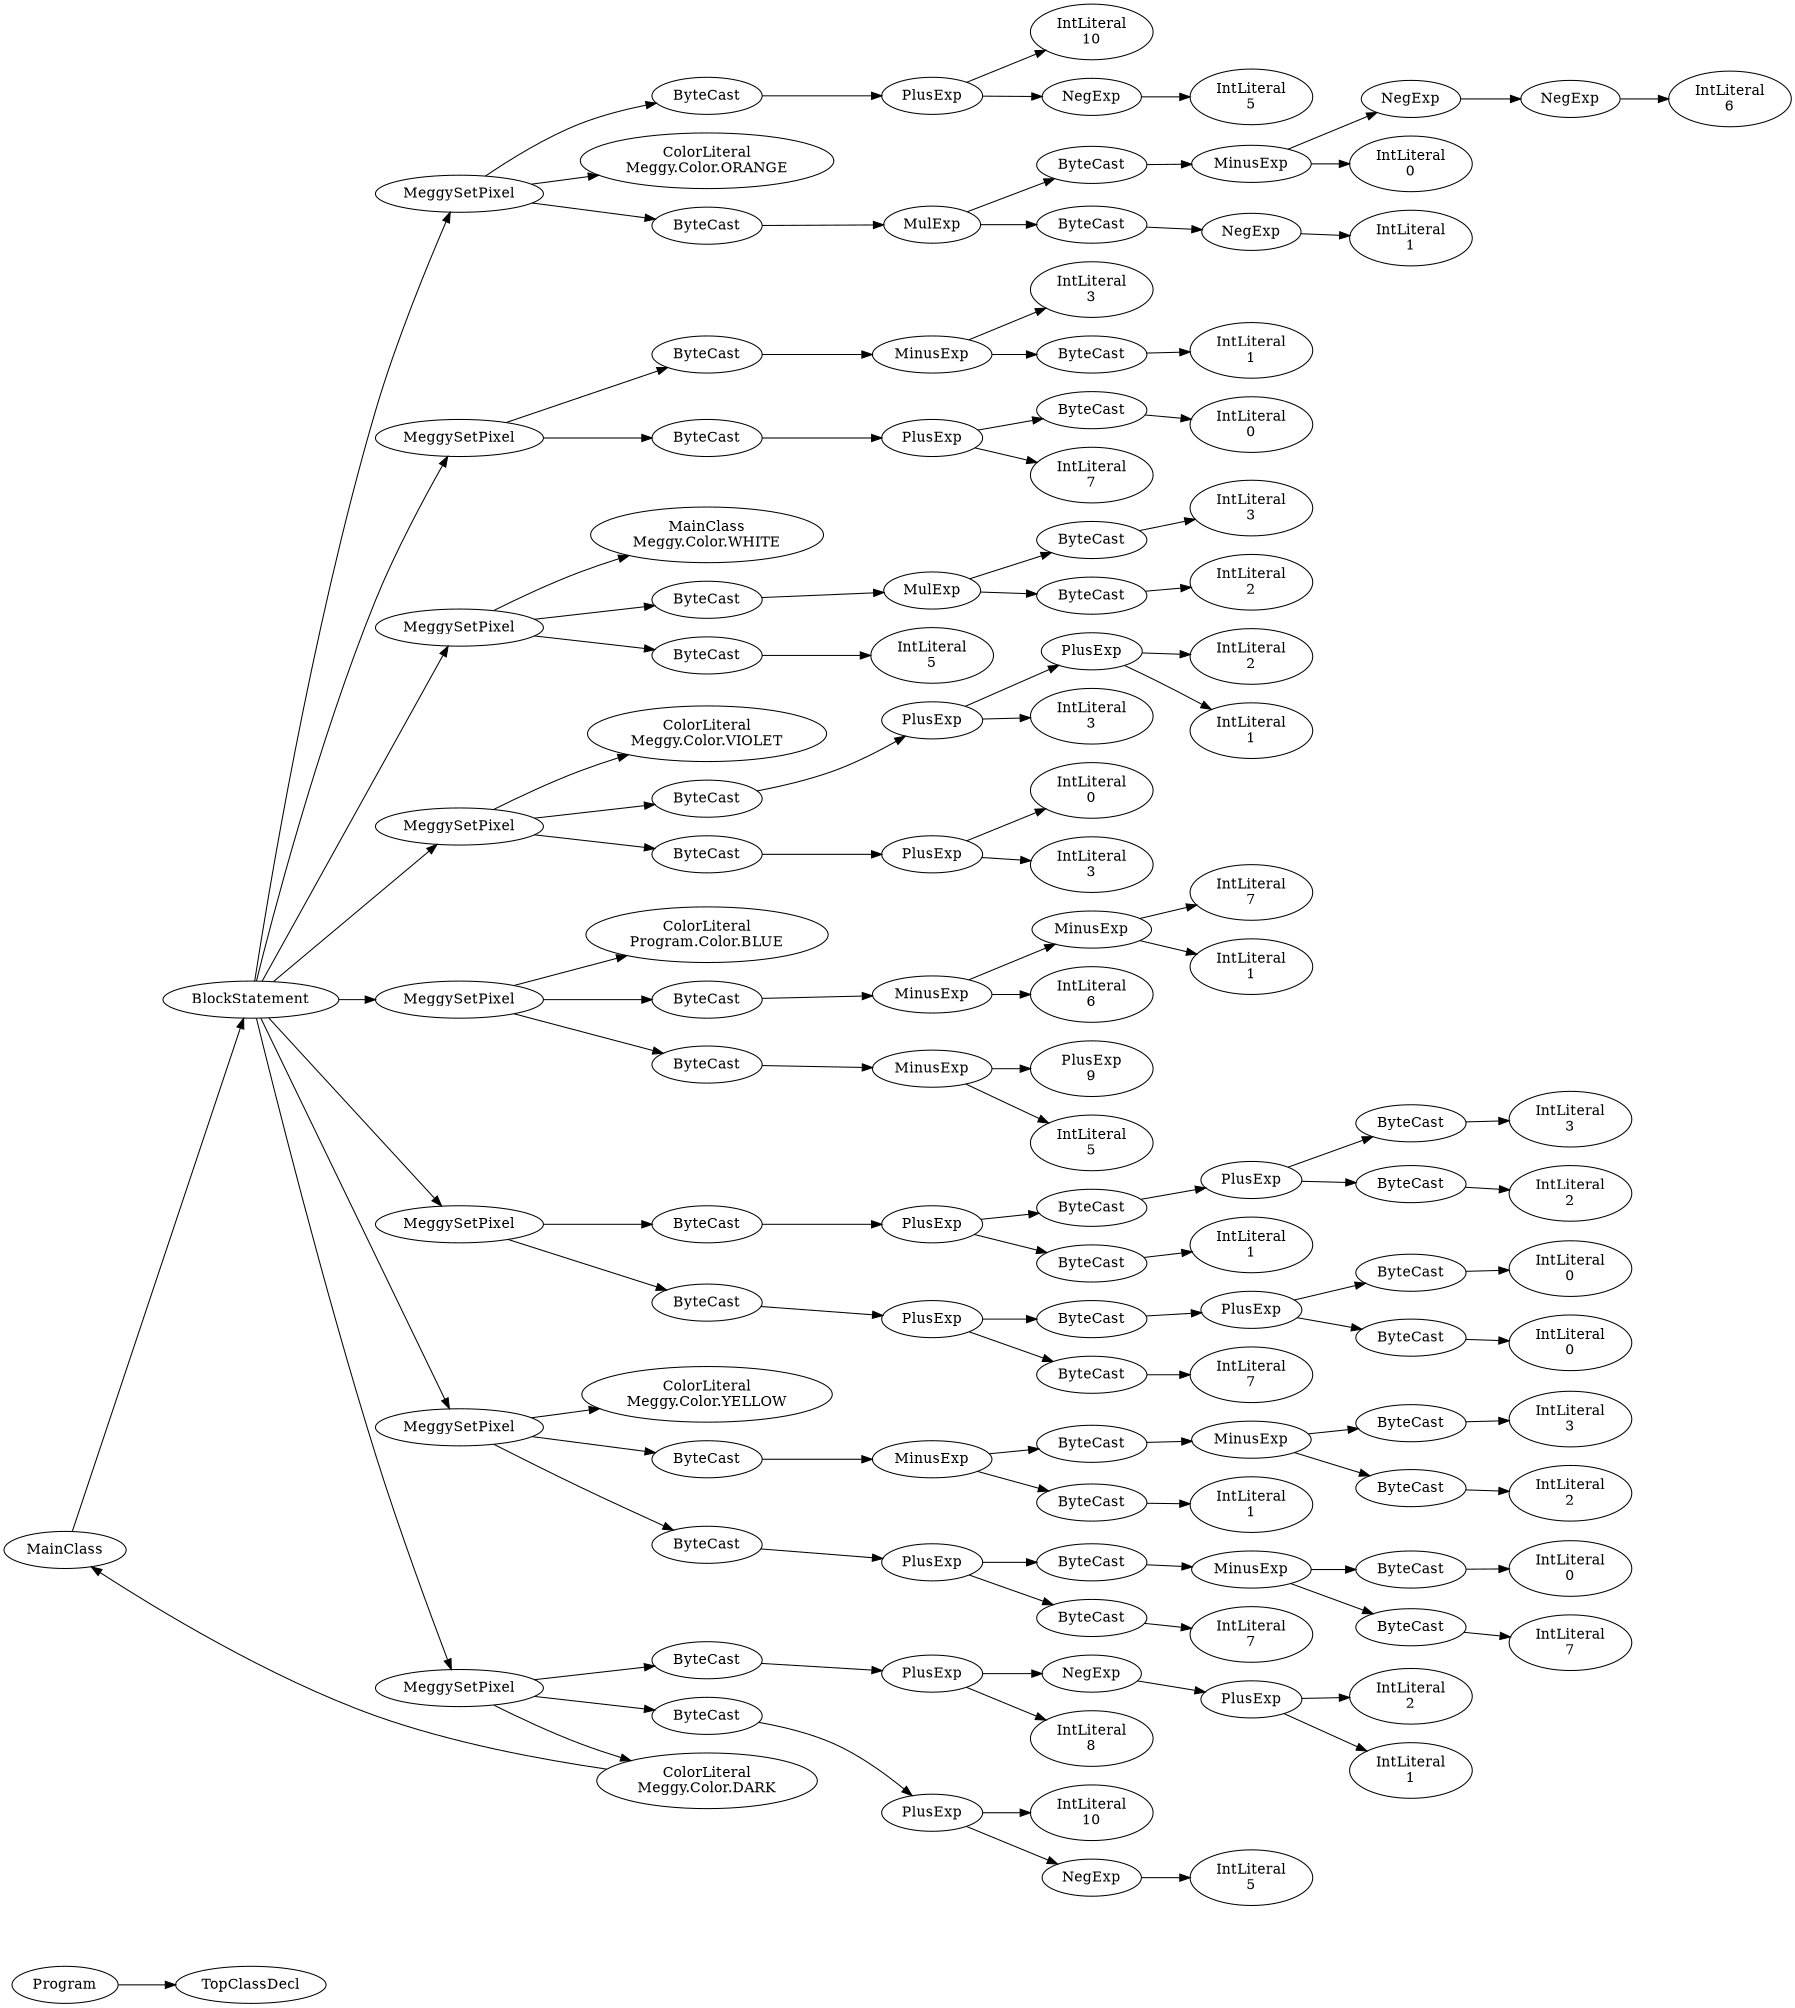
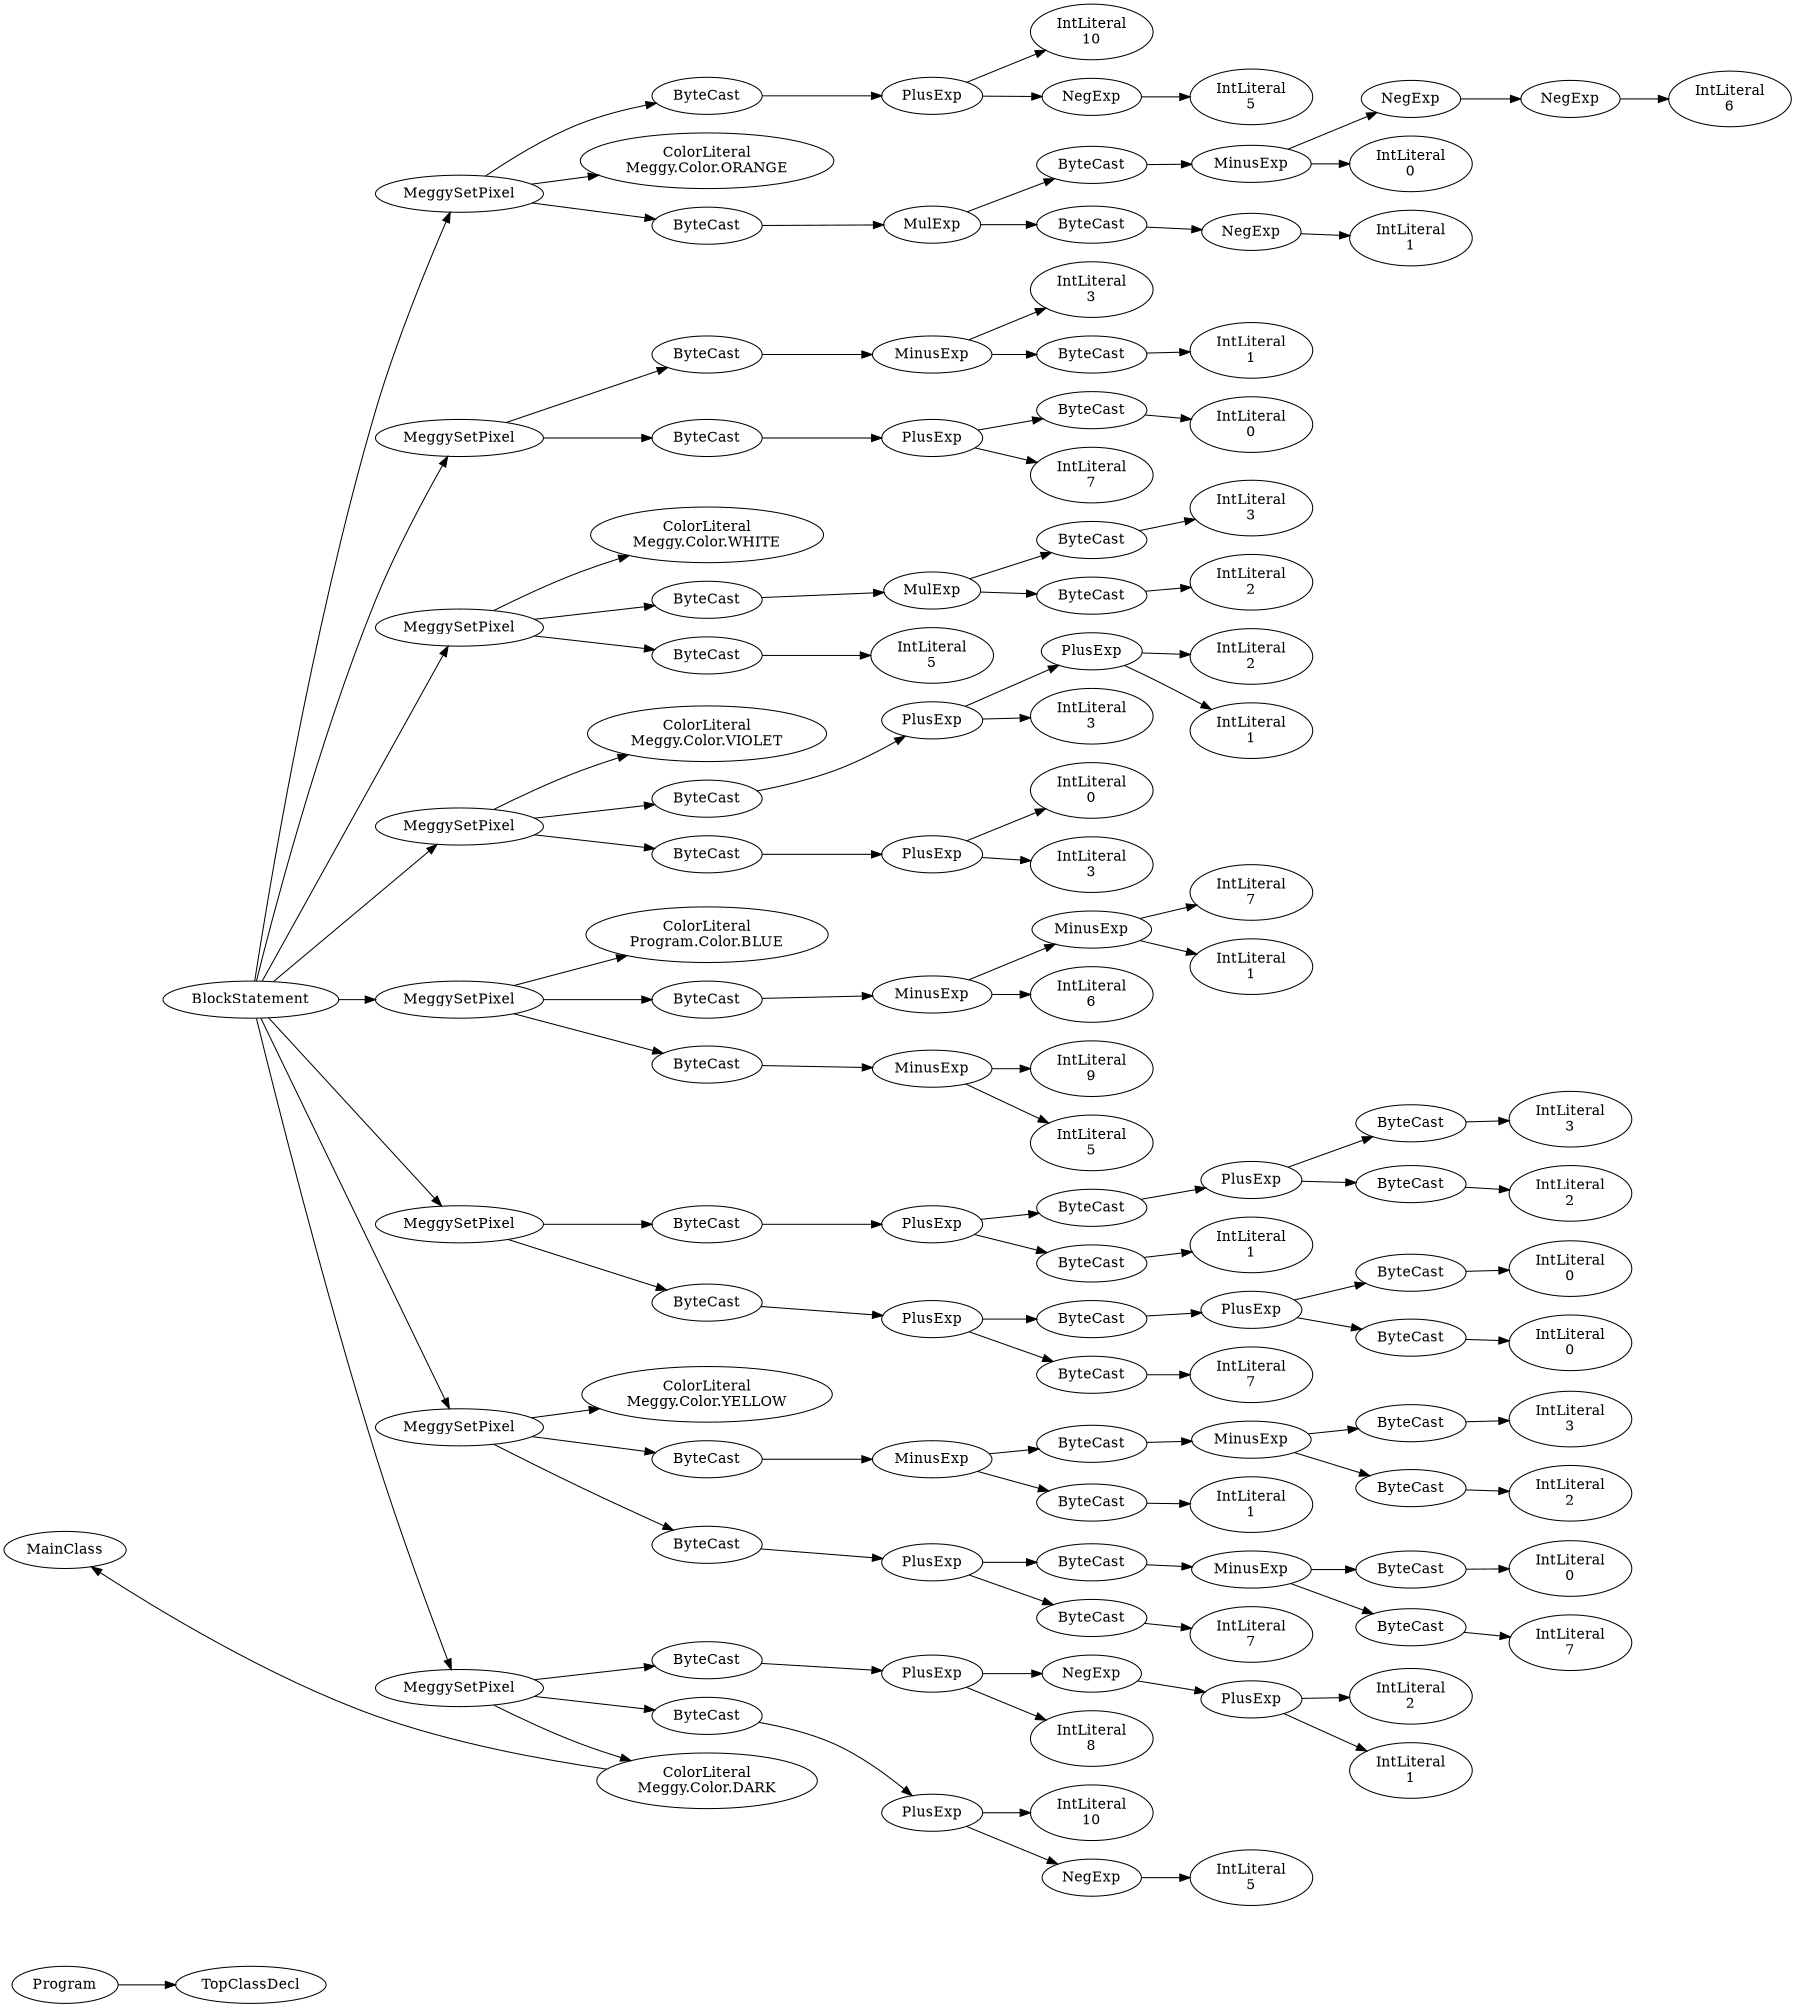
(707, 535) -> (707, 535)
(1092, 1069) -> (1092, 1069)
(156, 1280) -> none
